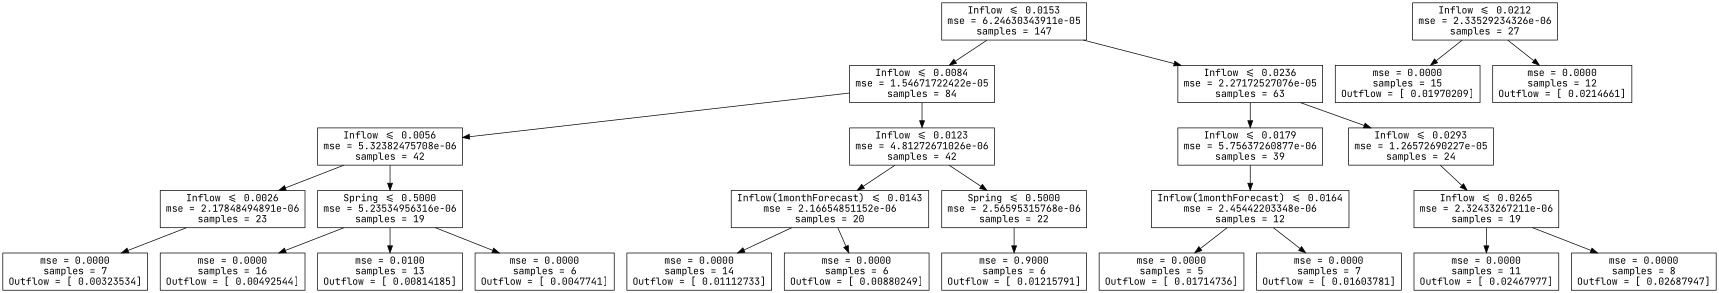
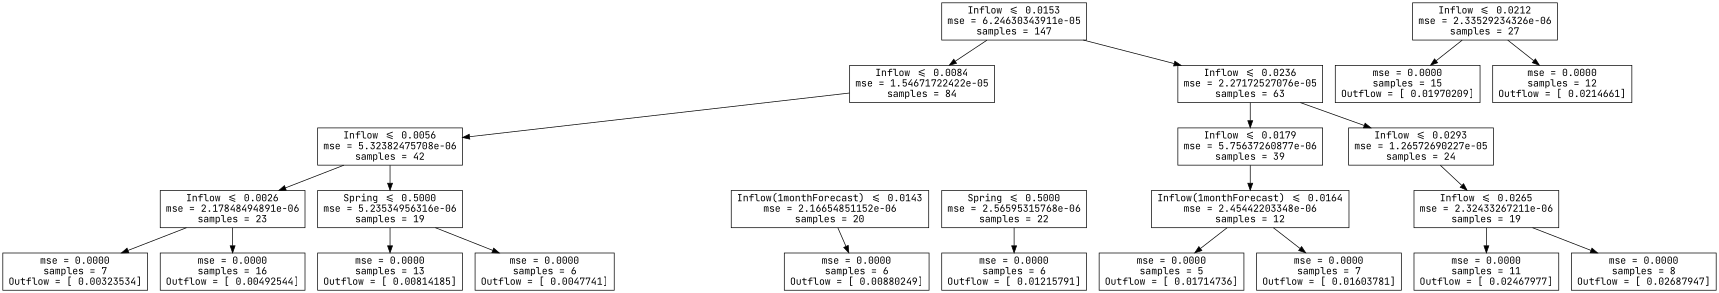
(922, 147) -> none
(315, 239) -> (233, 237)
(390, 272) -> (390, 272)
(699, 272) -> none
(1014, 272) -> (1014, 272)
